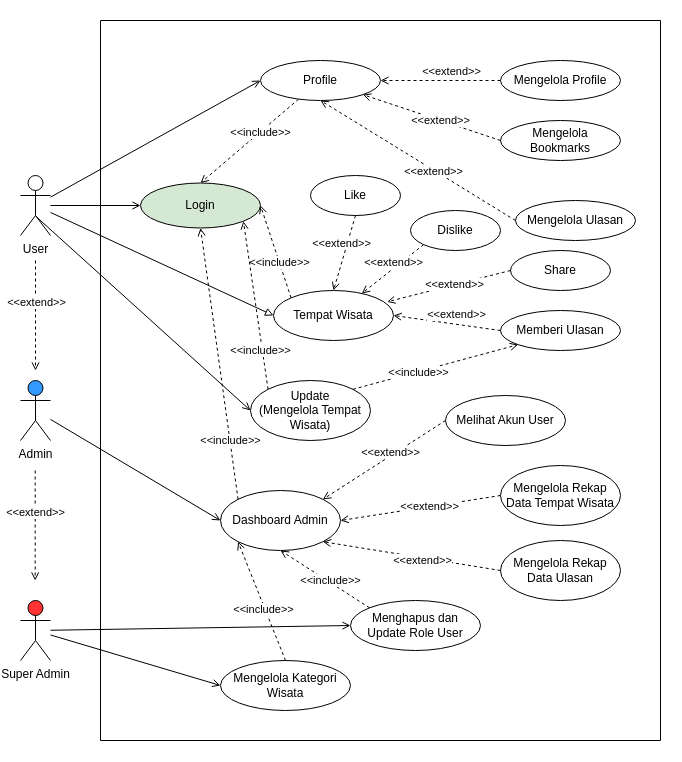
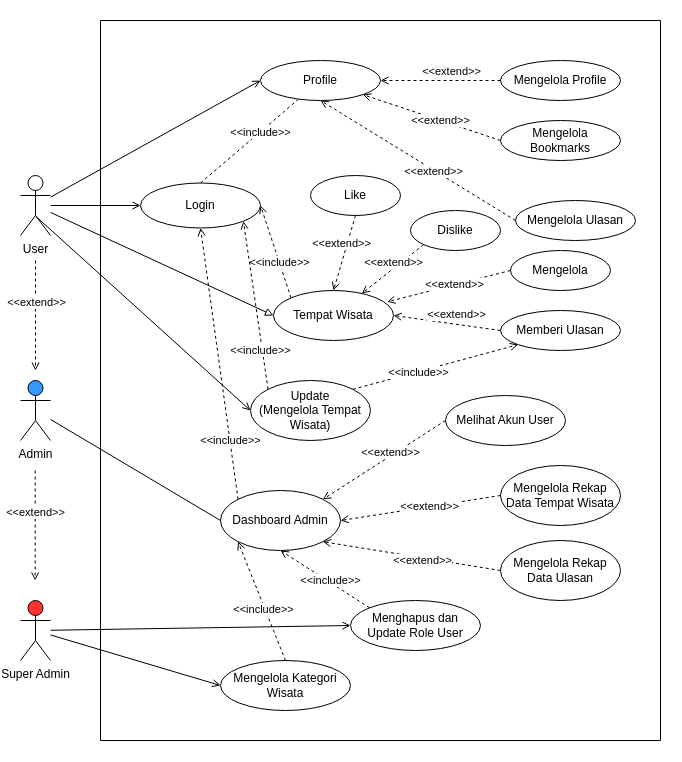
(204, 180) -> (204, 180)
(201, 206) -> (201, 206)
(561, 271) -> (561, 271)
(216, 518) -> (217, 518)
